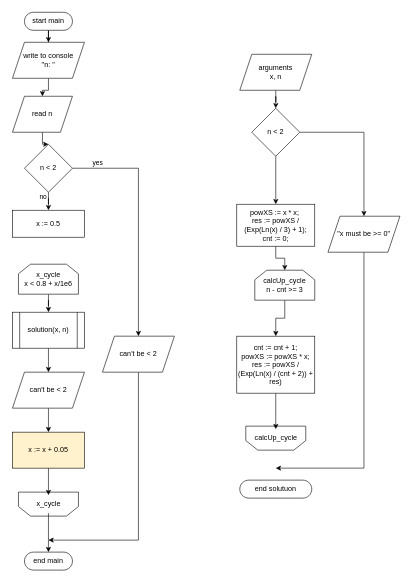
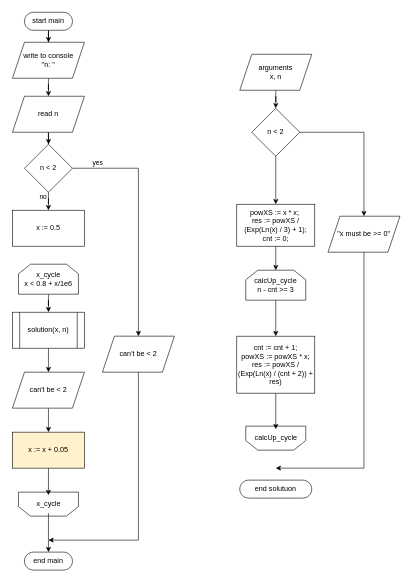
(42, 114) -> (48, 114)
(48, 224) -> (48, 228)
(285, 285) -> (276, 285)
